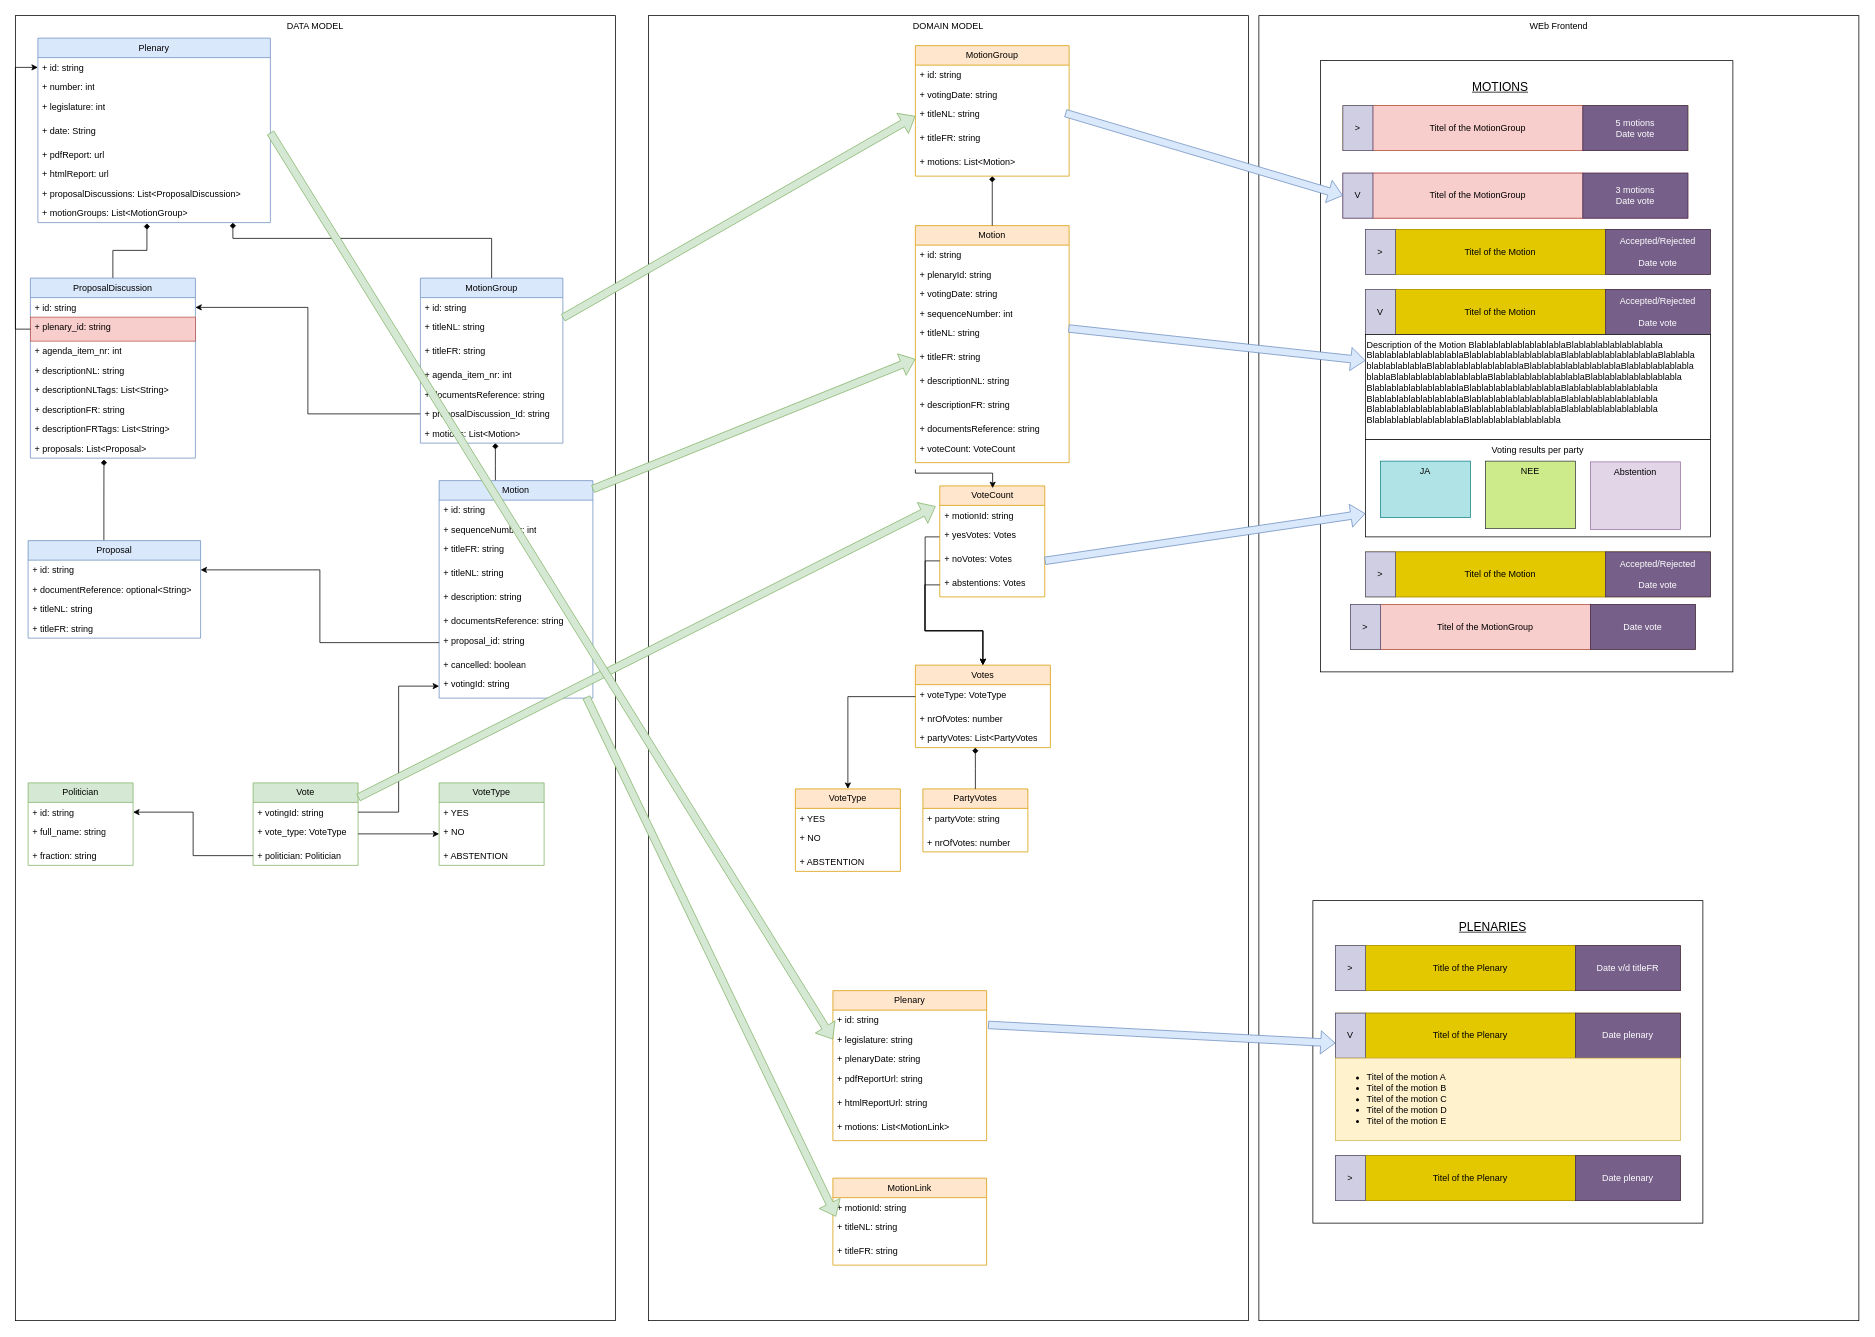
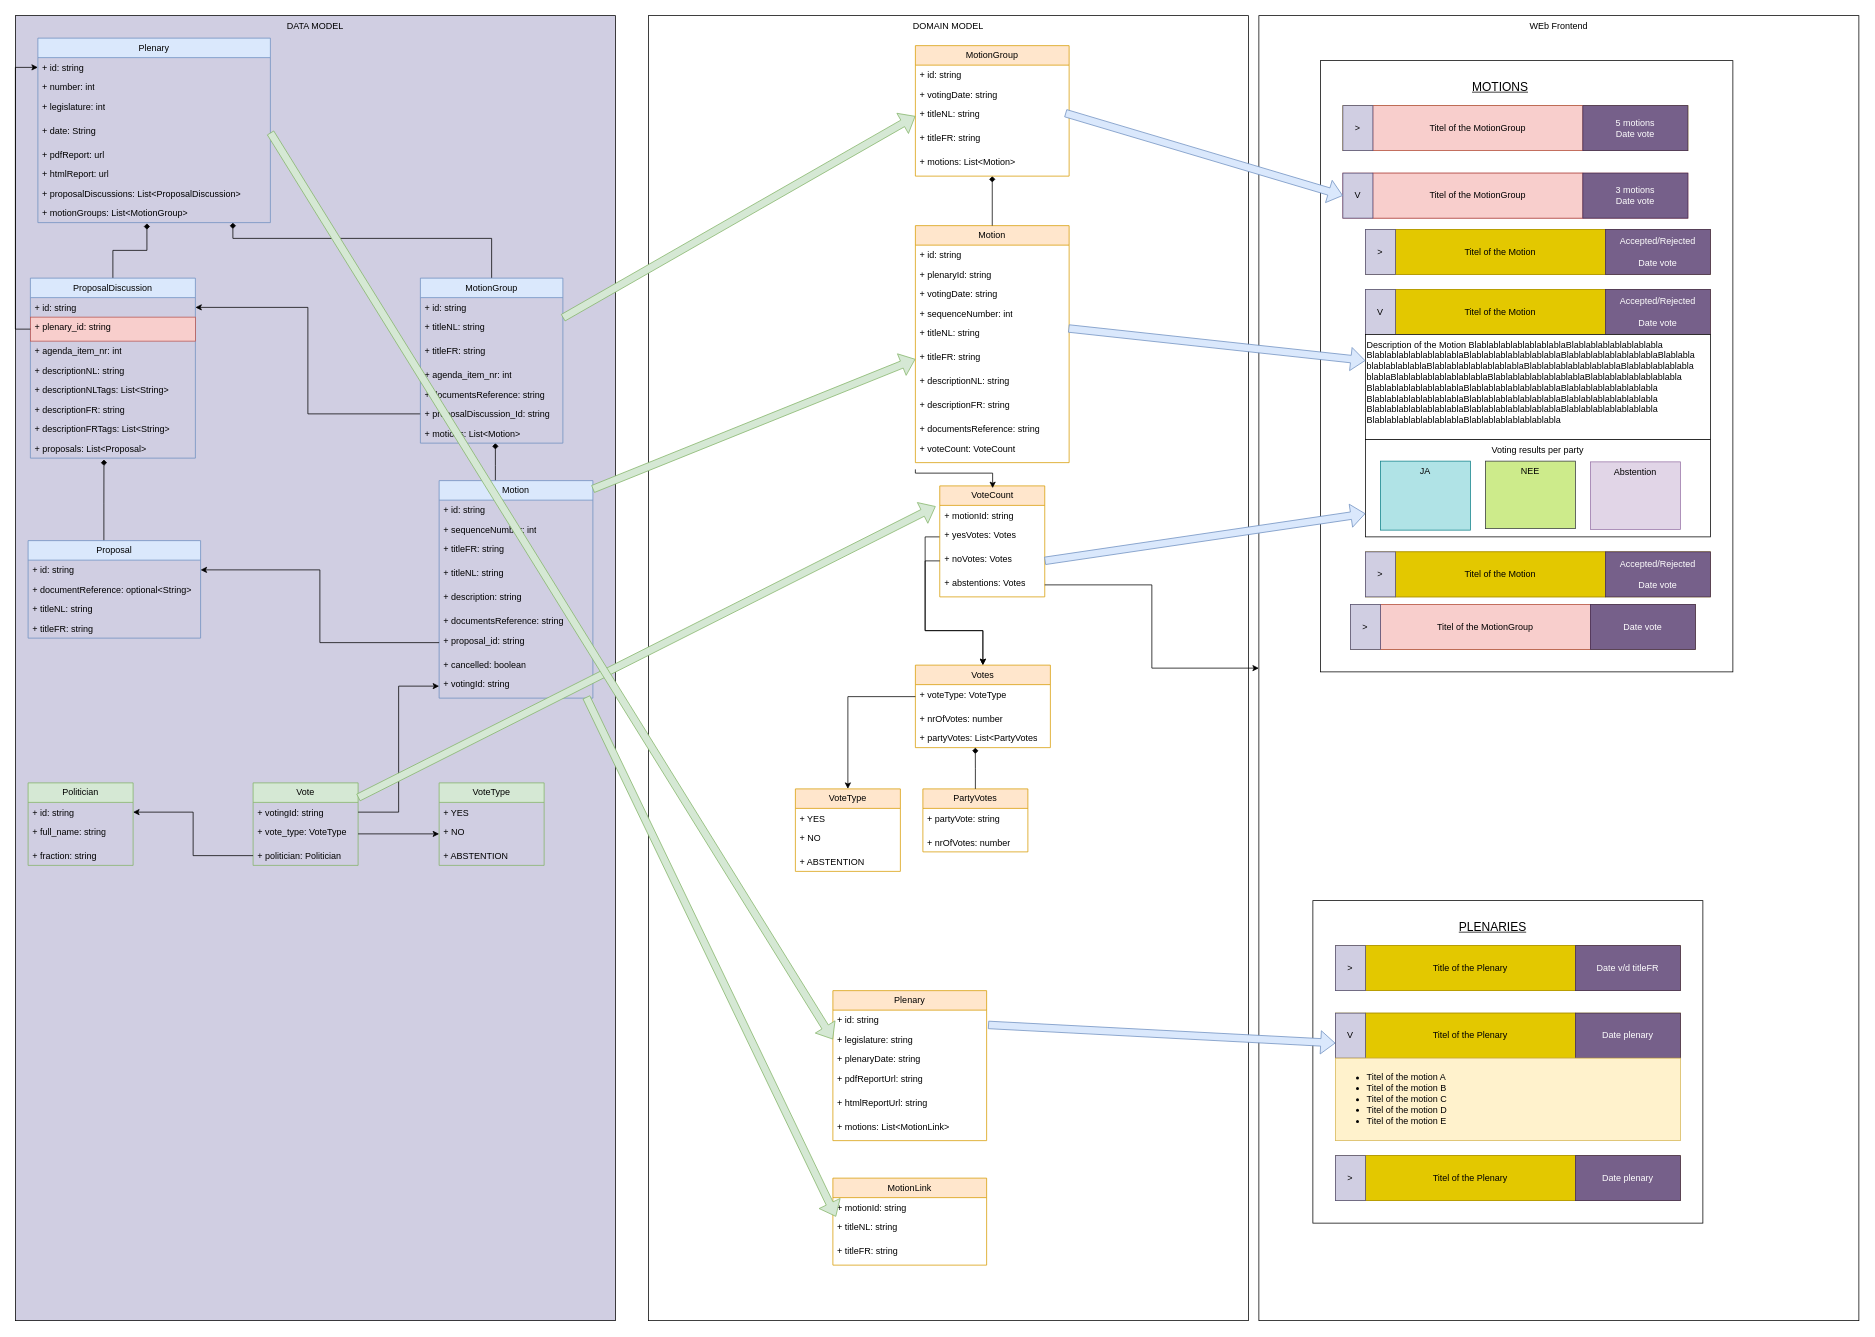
(1425, 489) -> (1425, 495)
(932, 585) -> (1151, 585)
(315, 668) -> (315, 668)
